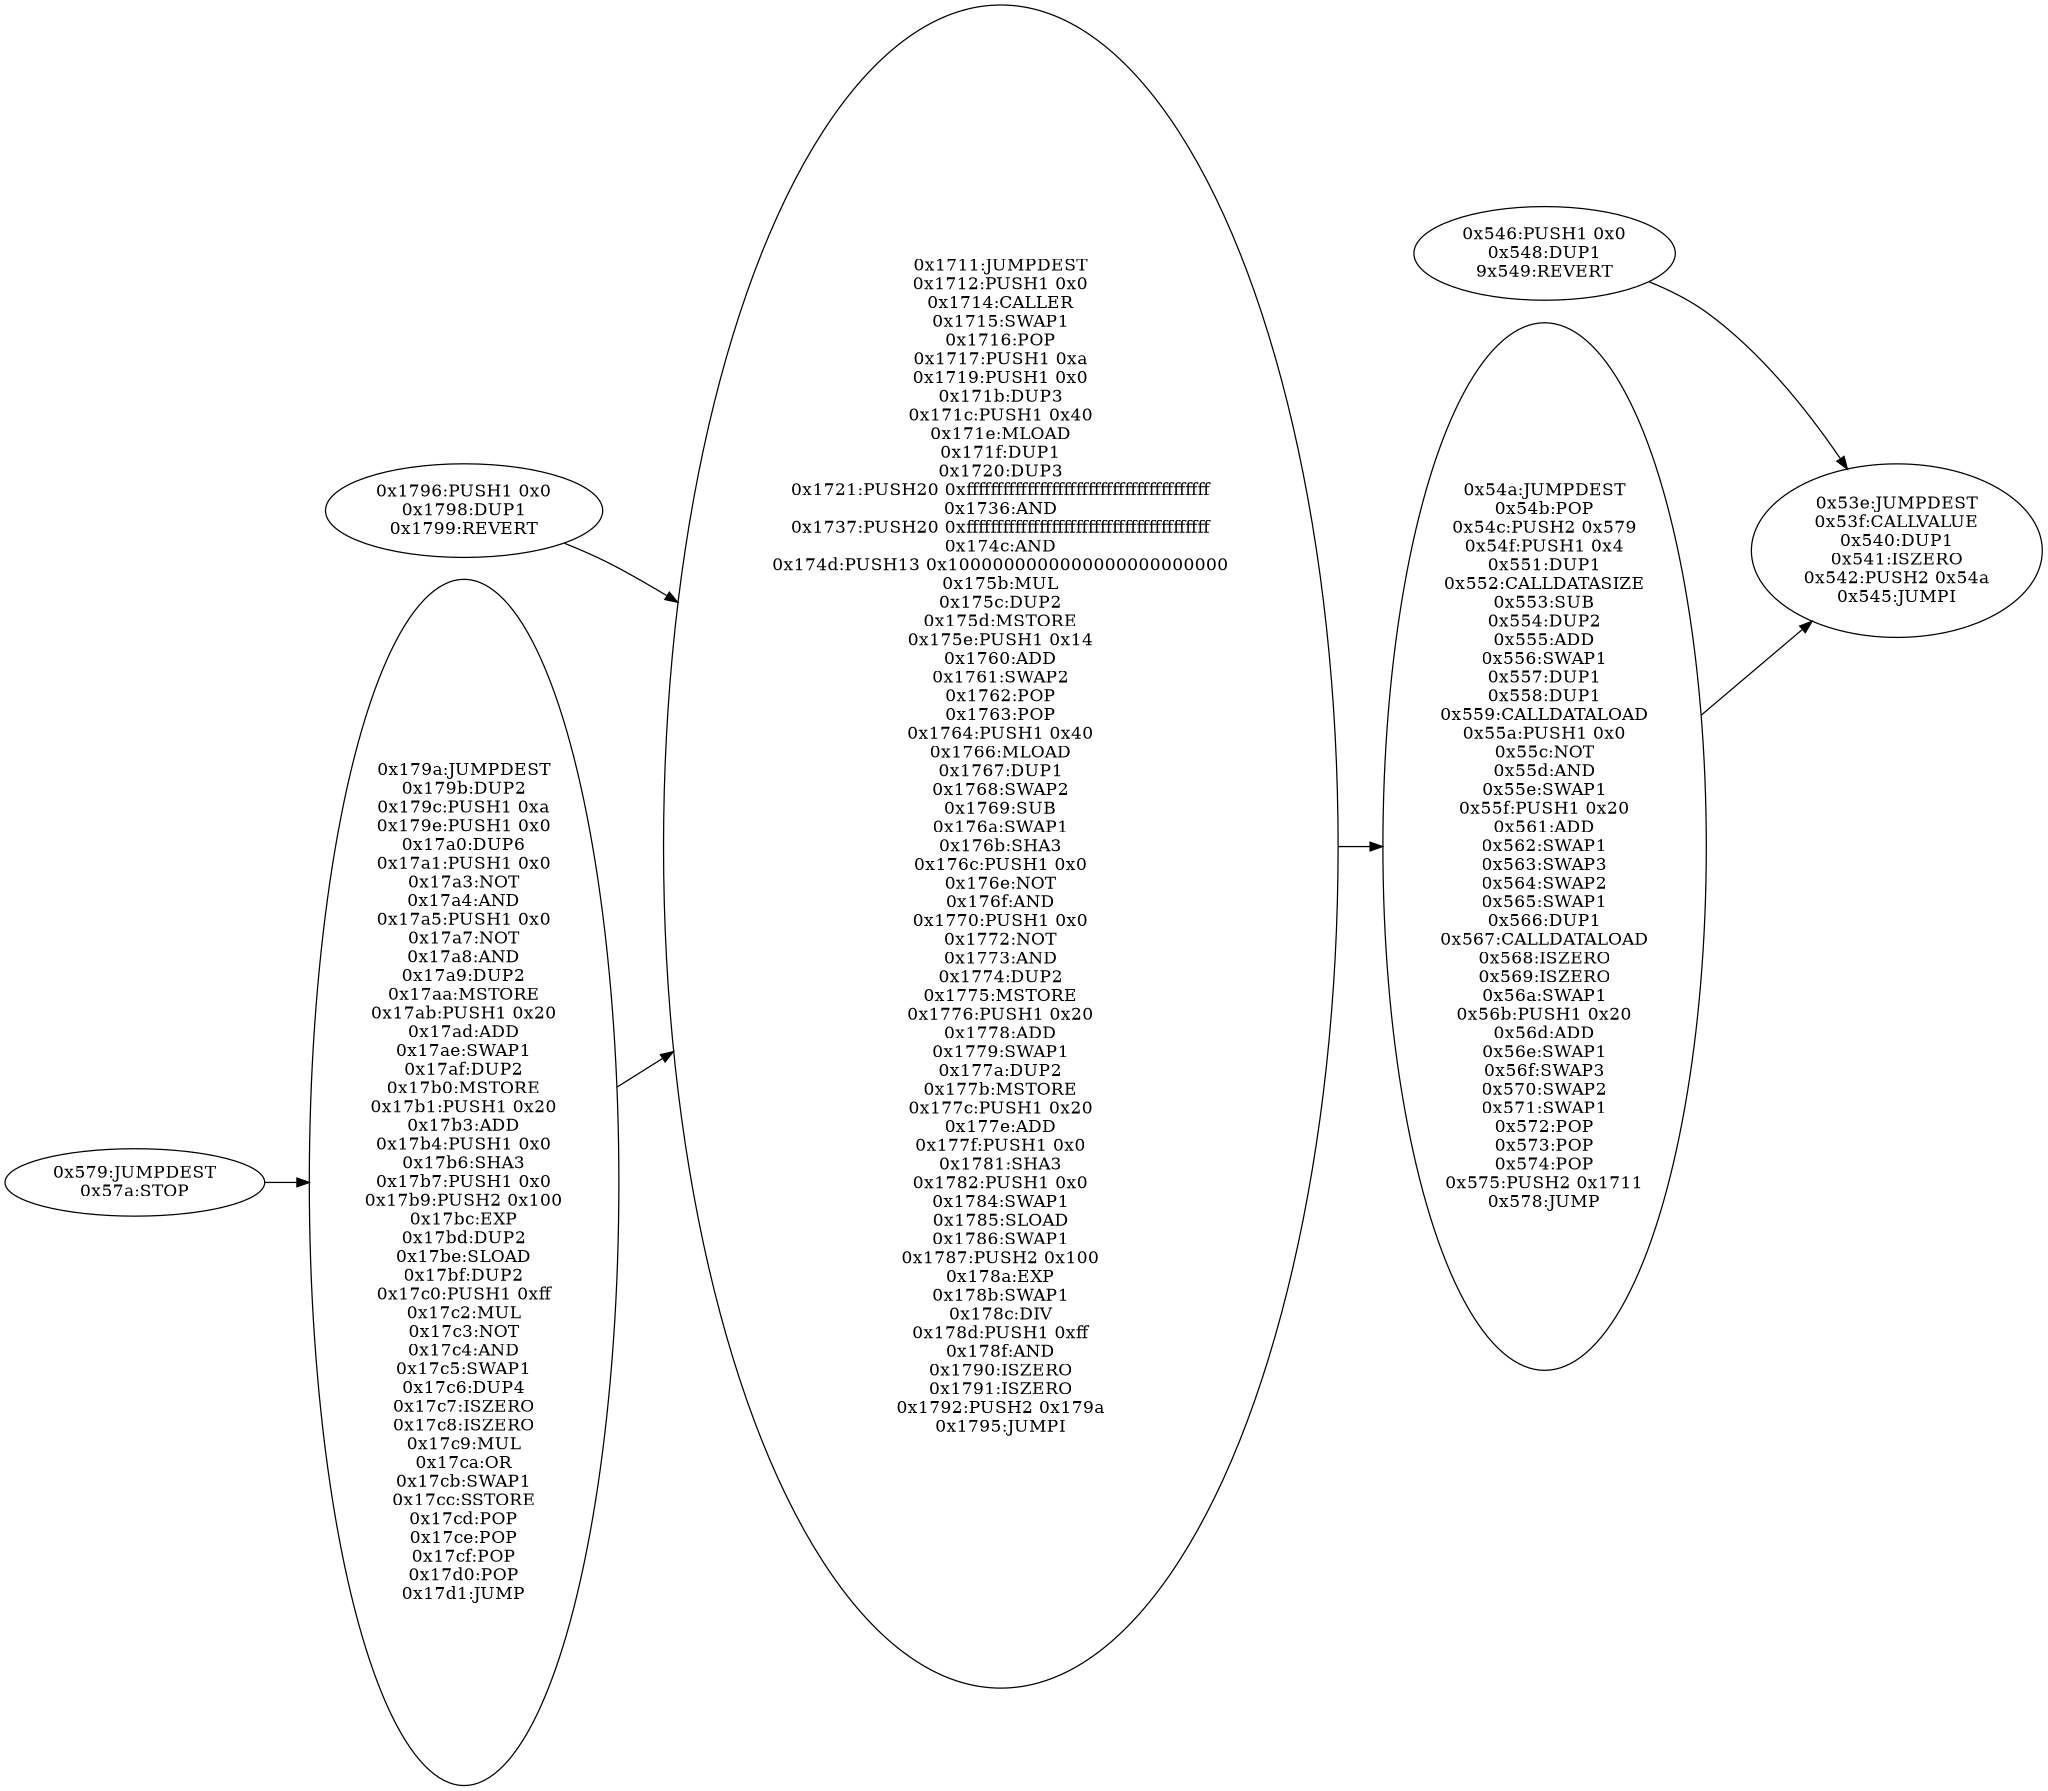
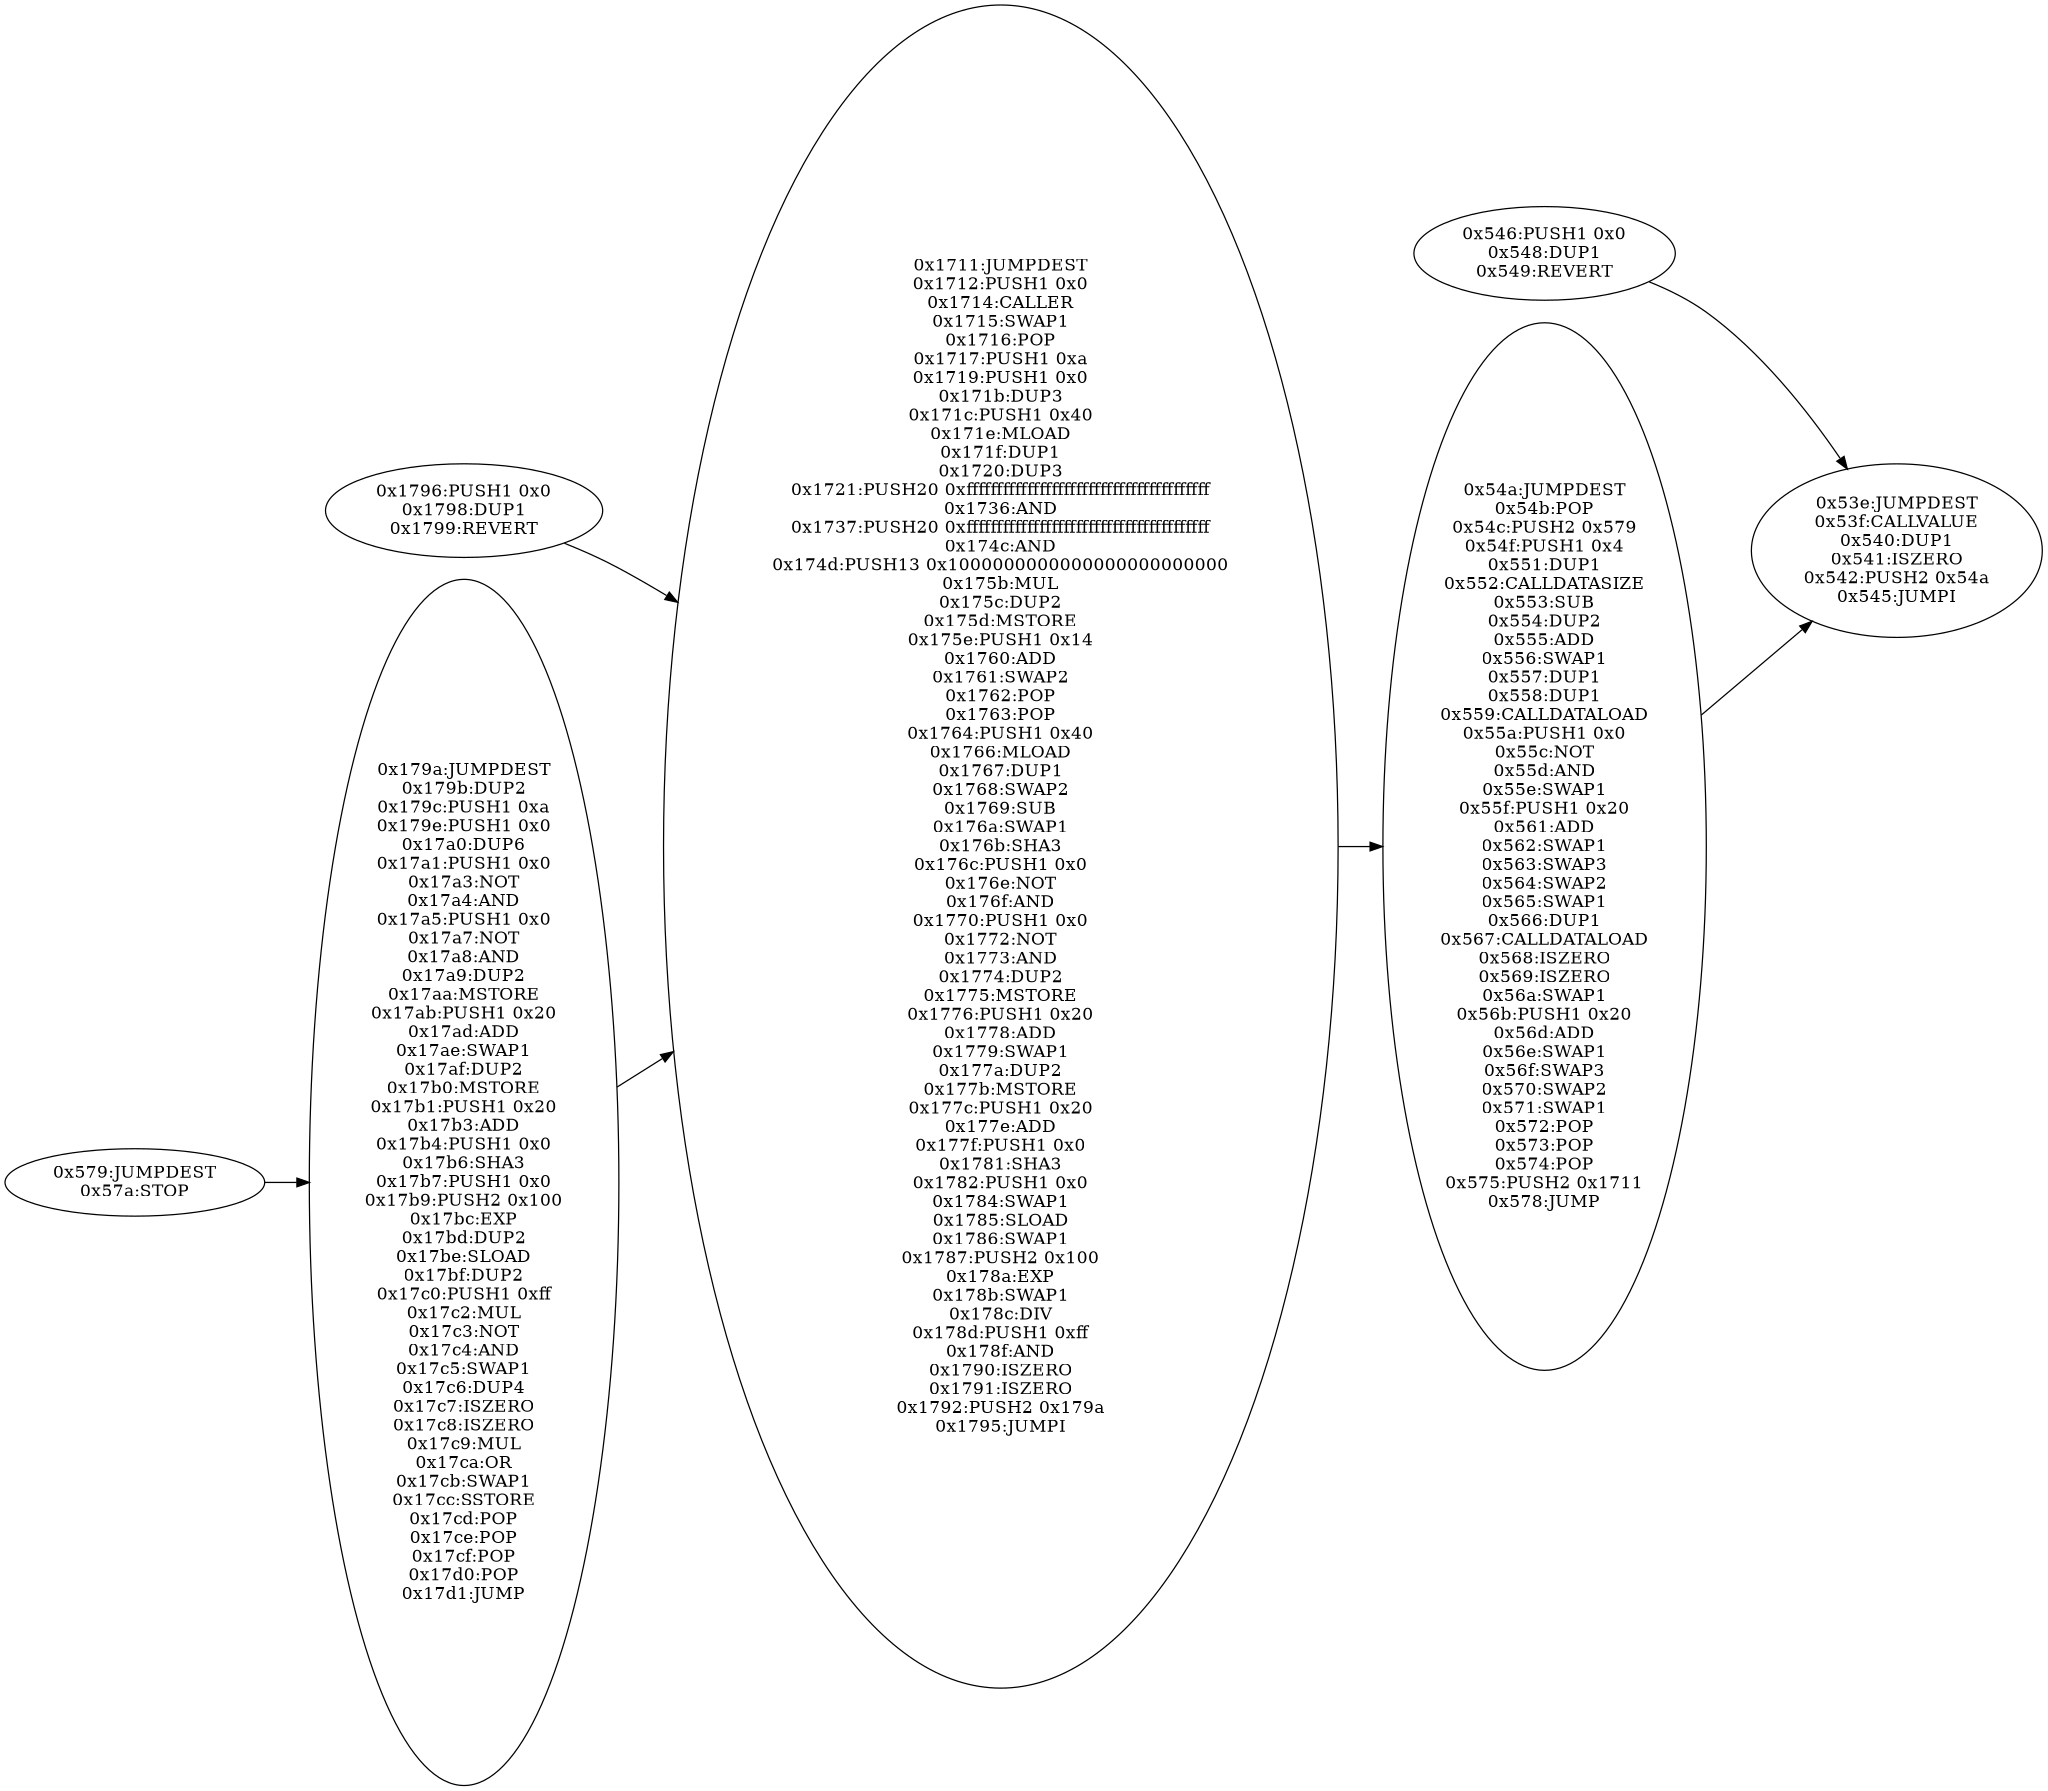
(1545, 253) -> (1545, 253)
